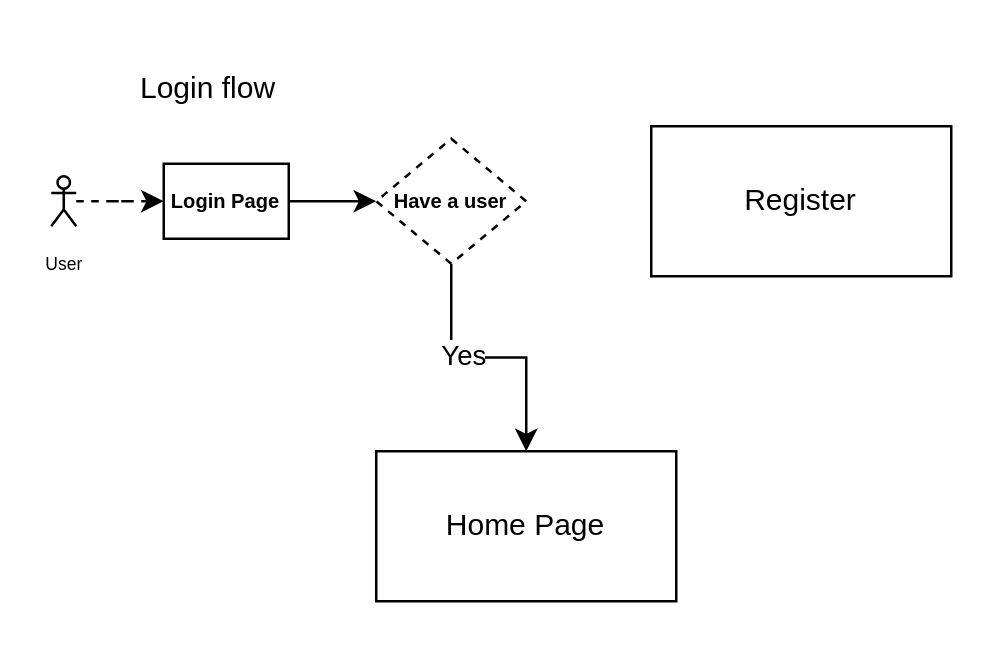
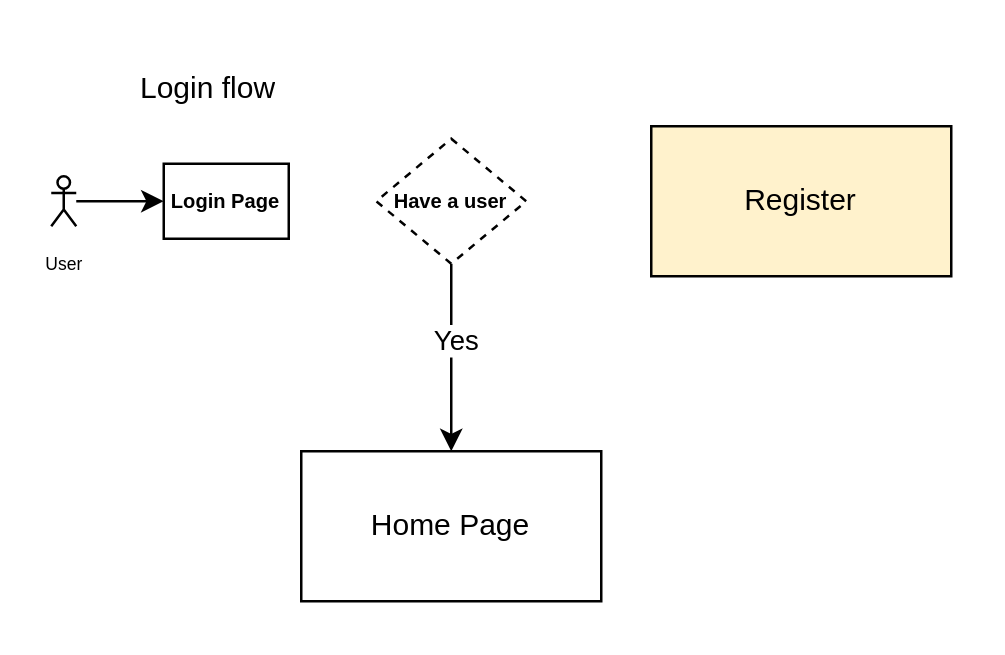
(92, 201) -> (92, 201)
(337, 201) -> none
(801, 201) -> (801, 201)
(526, 526) -> (451, 526)
